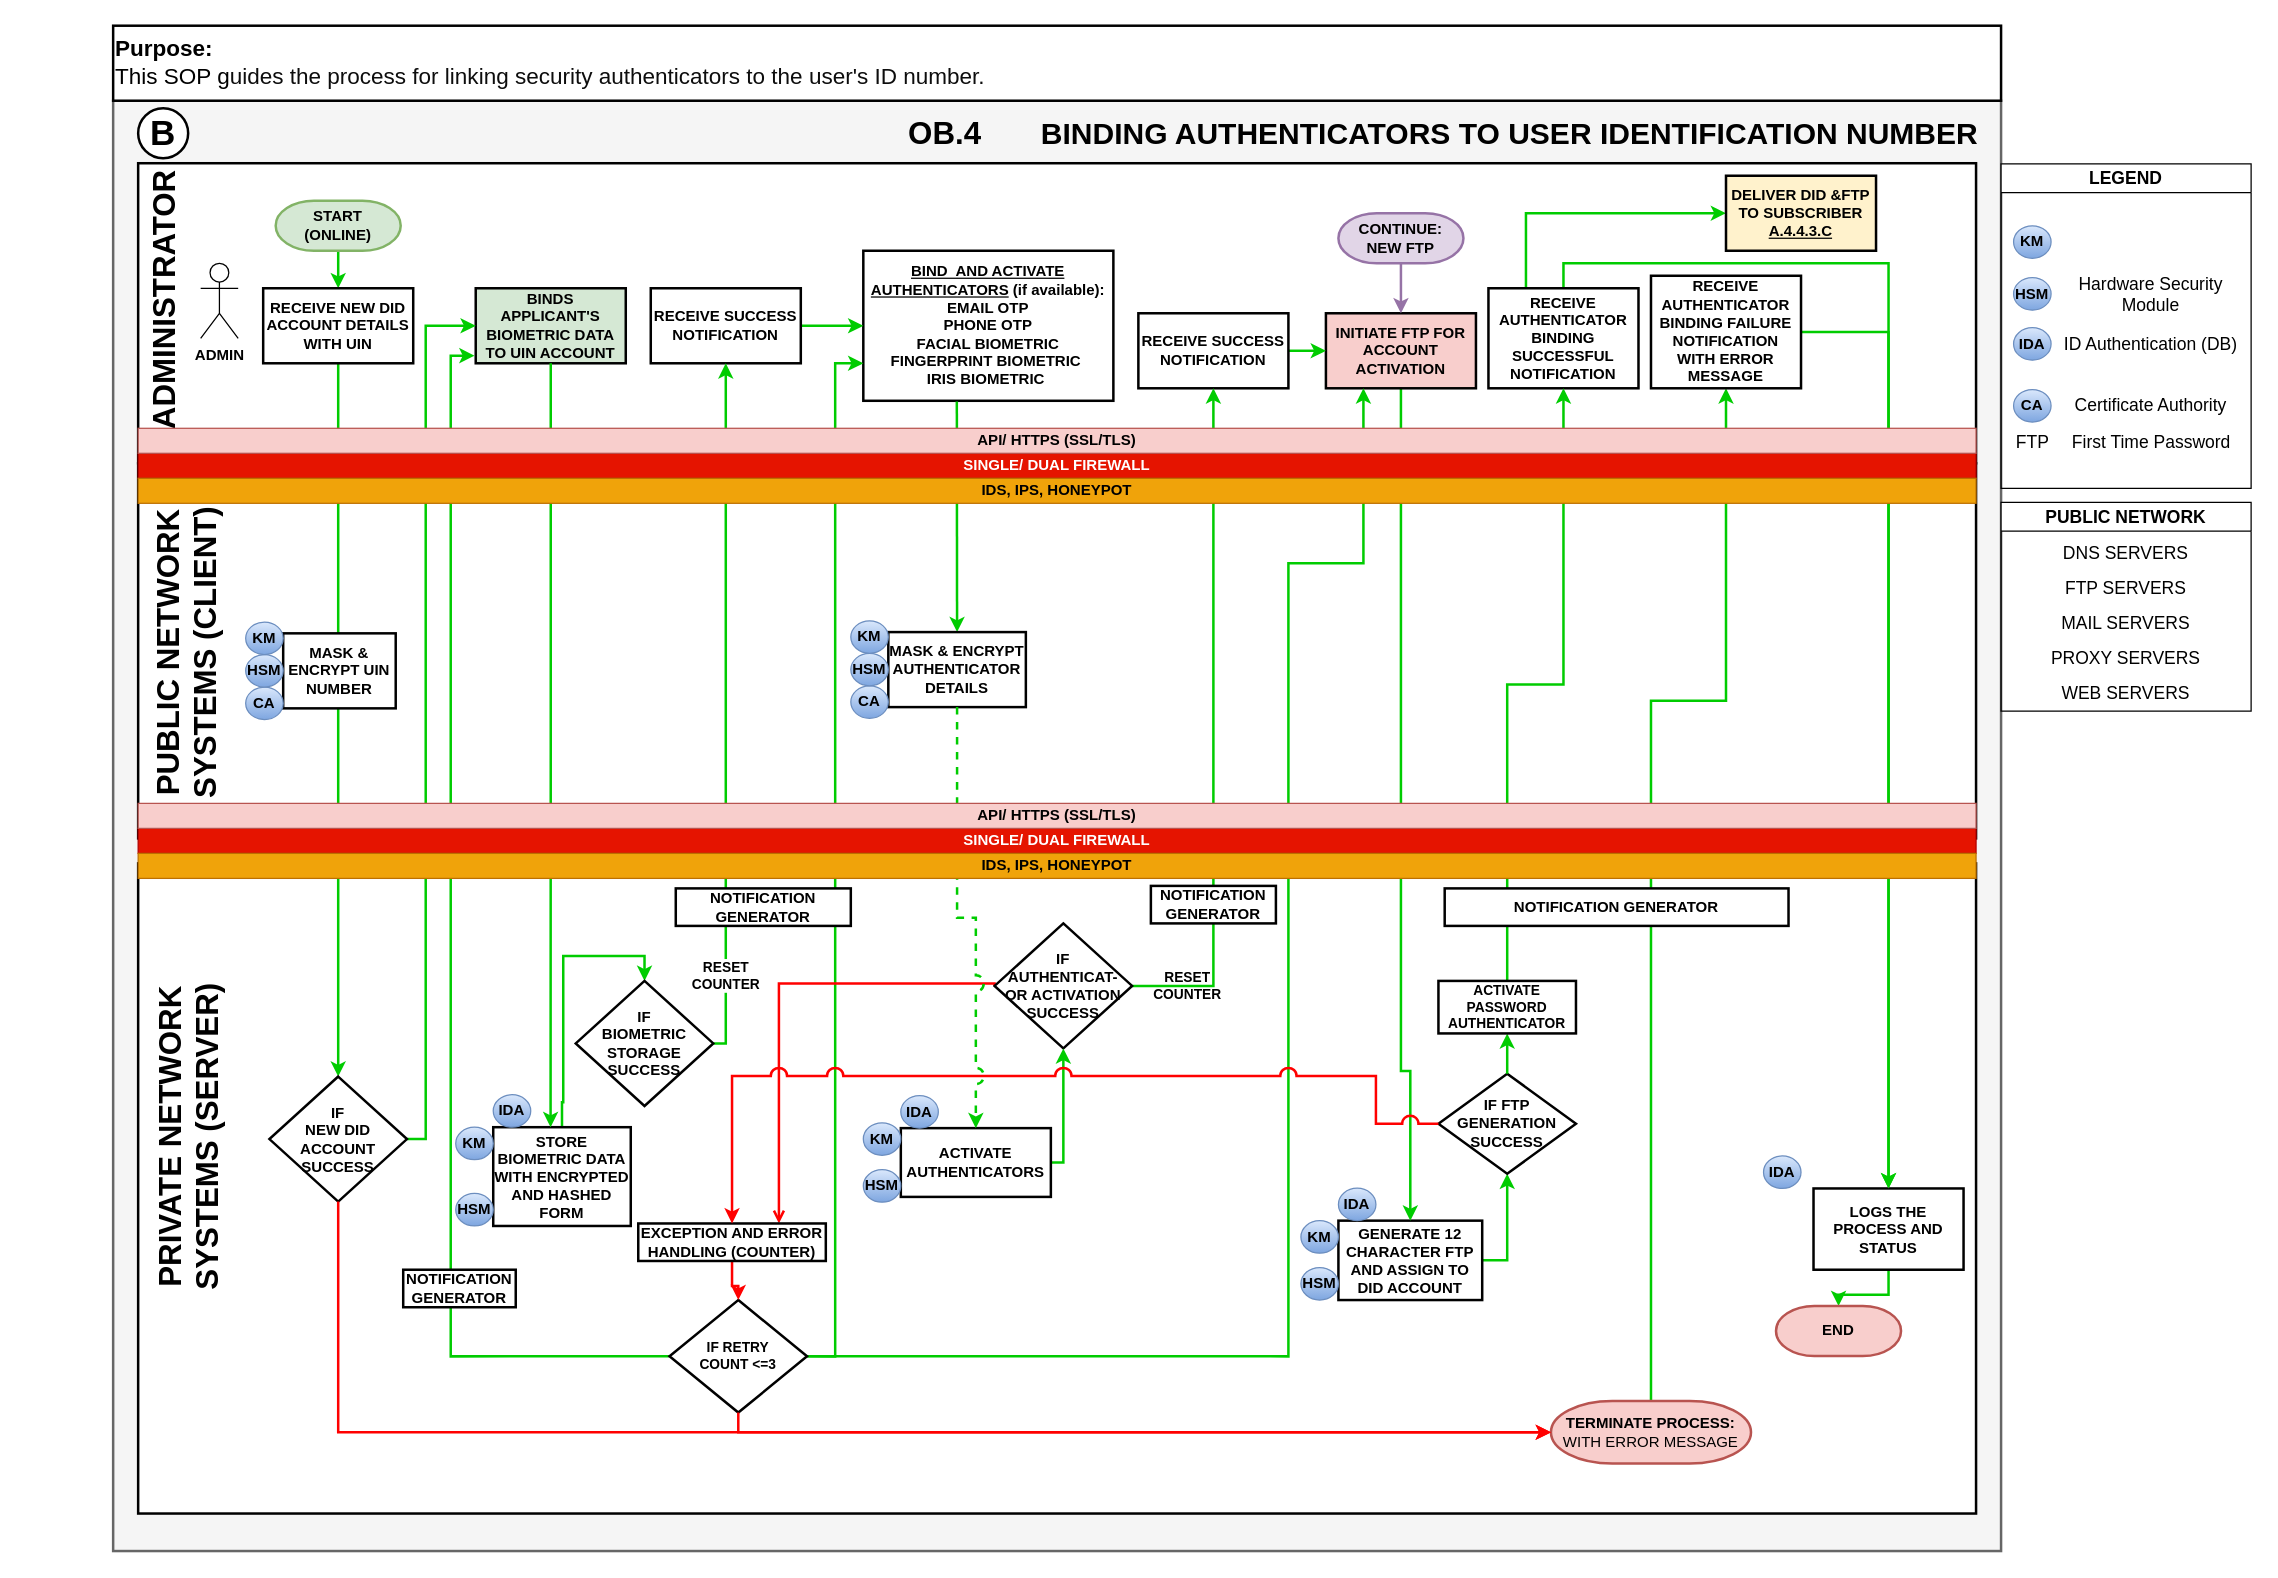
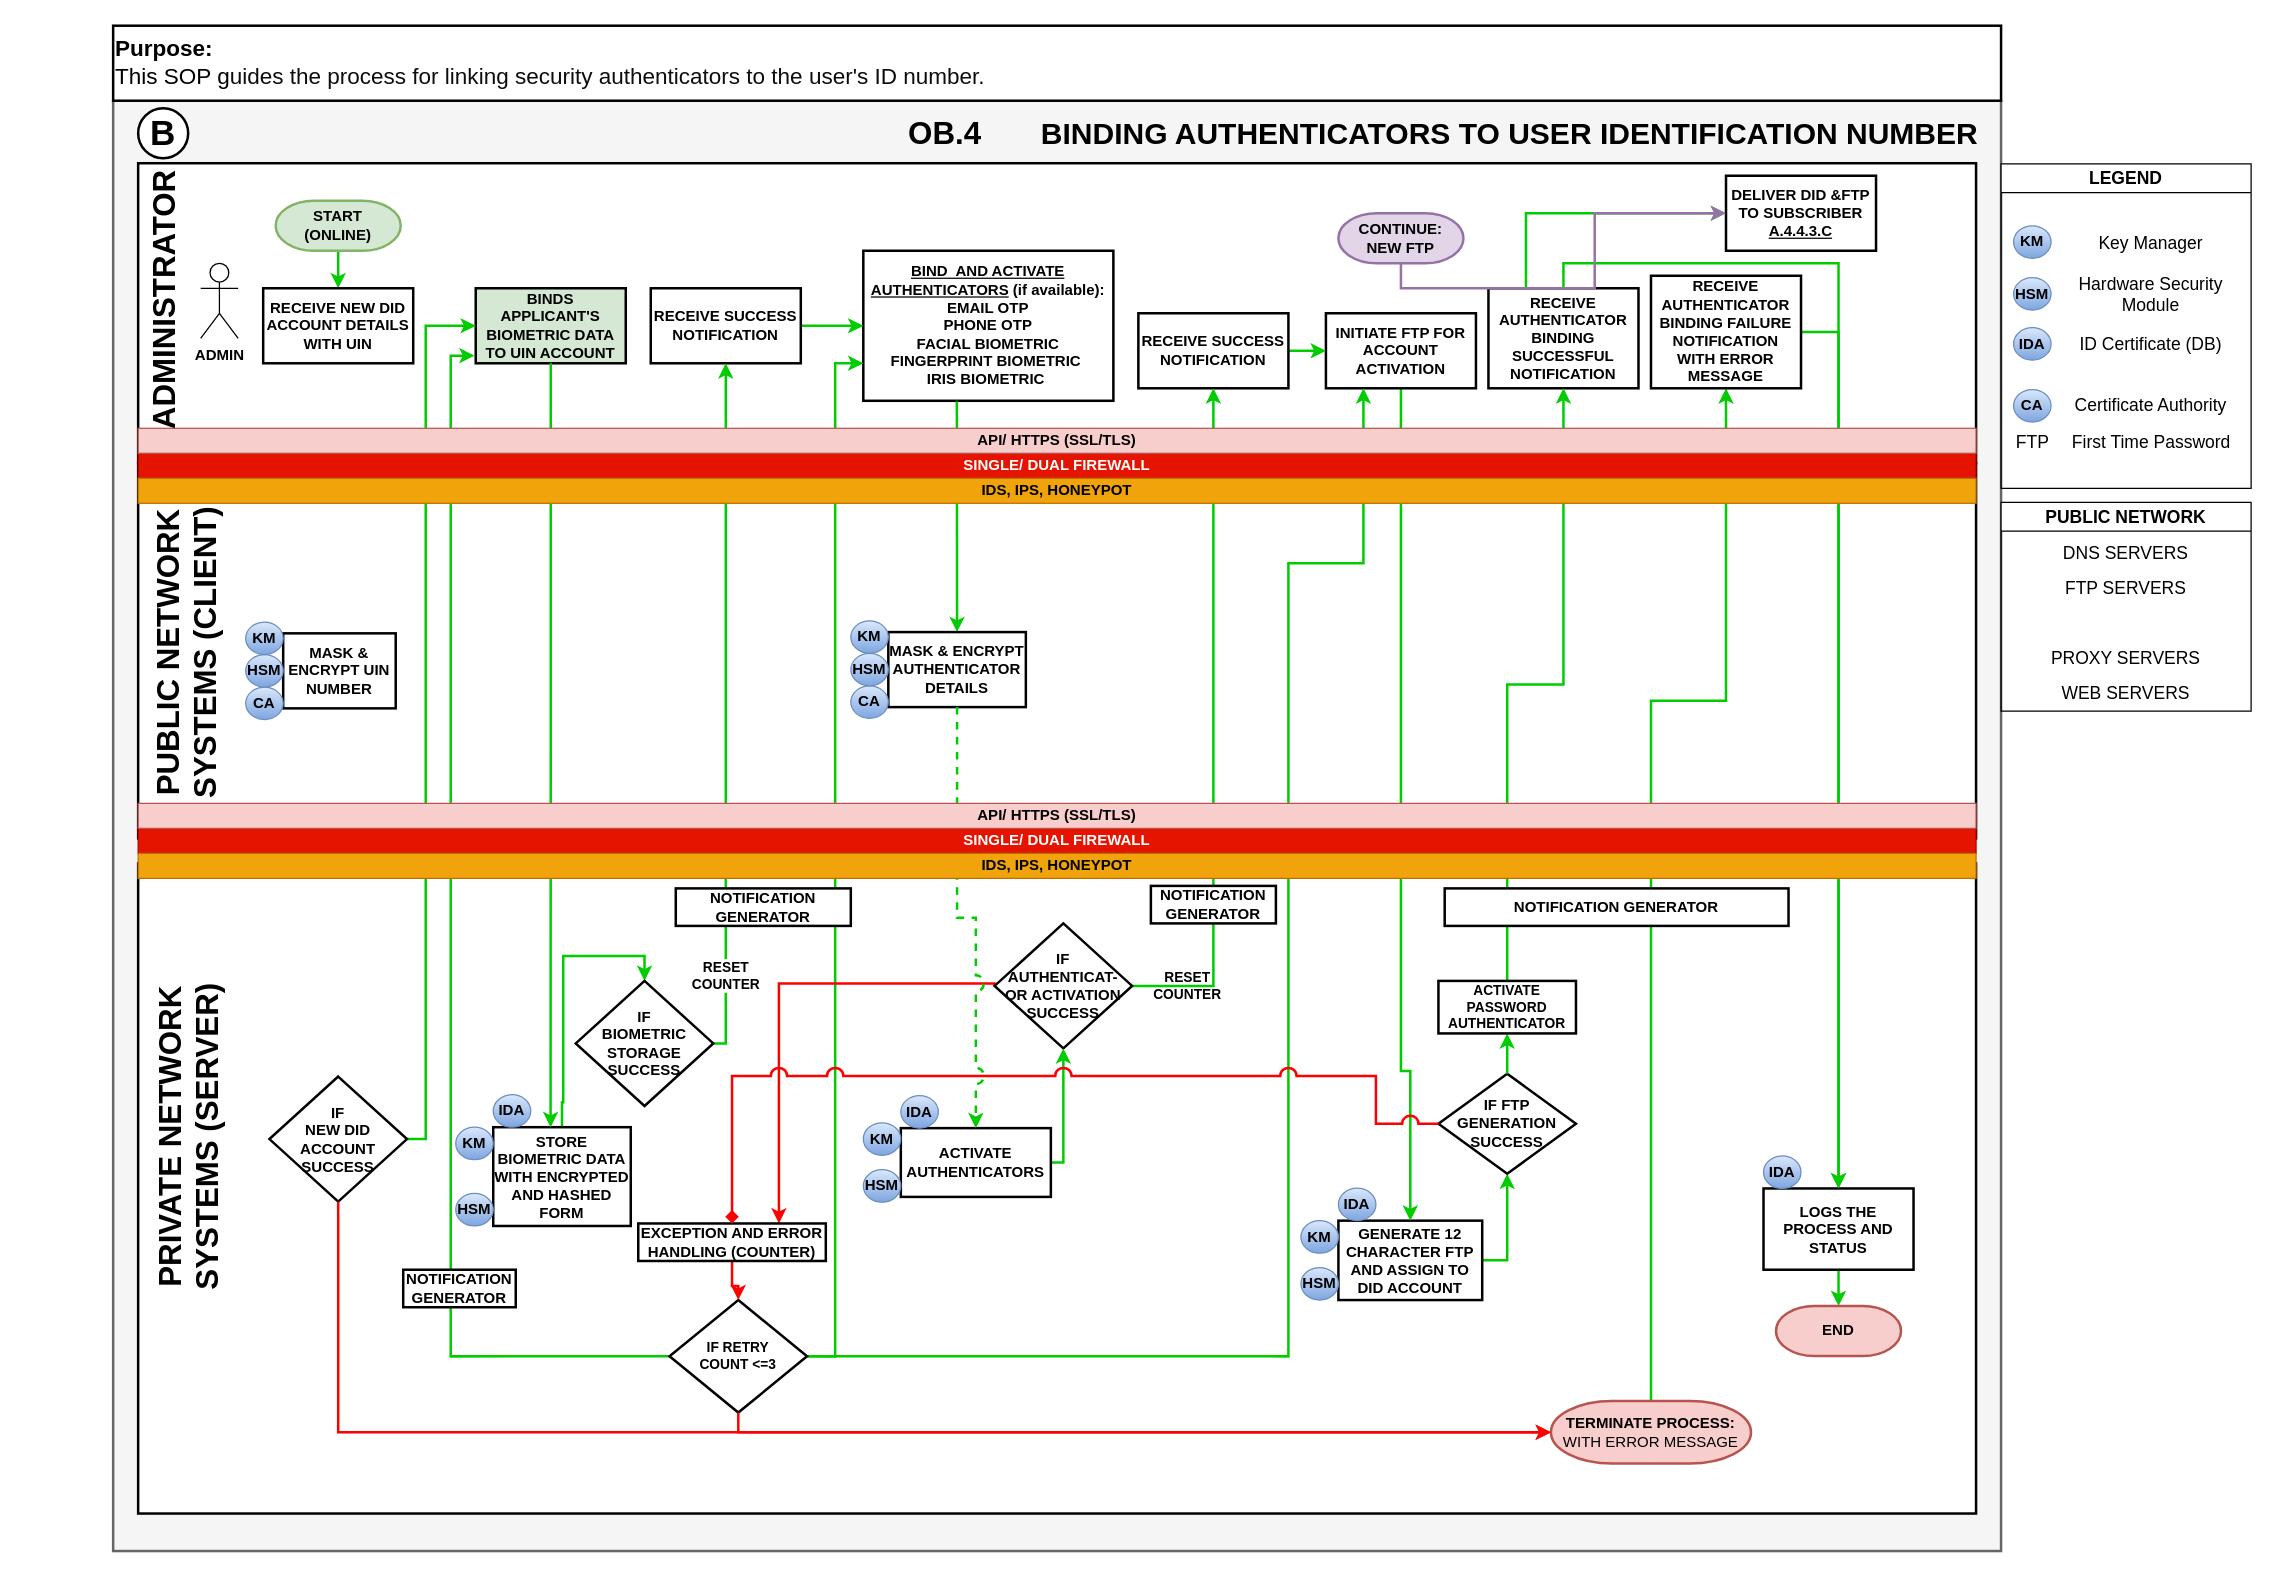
(1801, 213) -> (1801, 213)
none -> (2151, 243)
(1401, 294) -> (1532, 288)
(2151, 344) -> (2151, 344)
(1401, 351) -> (1401, 351)
(2126, 623) -> none
(338, 971) -> none
(732, 1210) -> (732, 1209)
(779, 1211) -> (779, 1210)
(1888, 1229) -> (1838, 1229)
